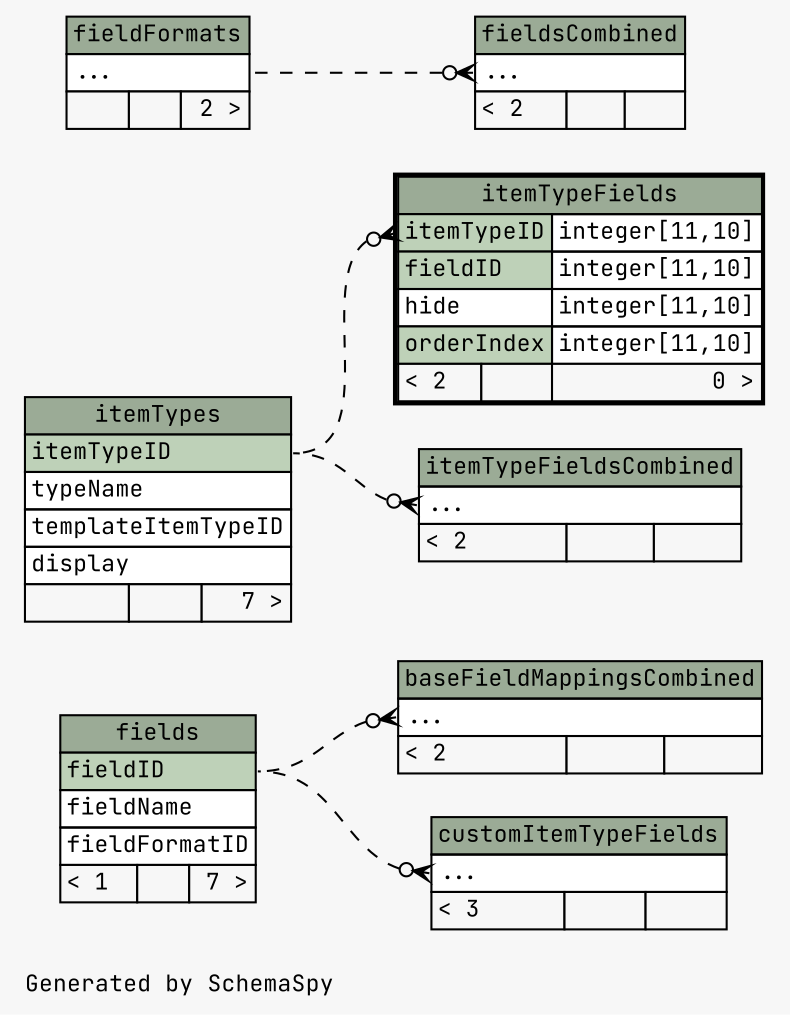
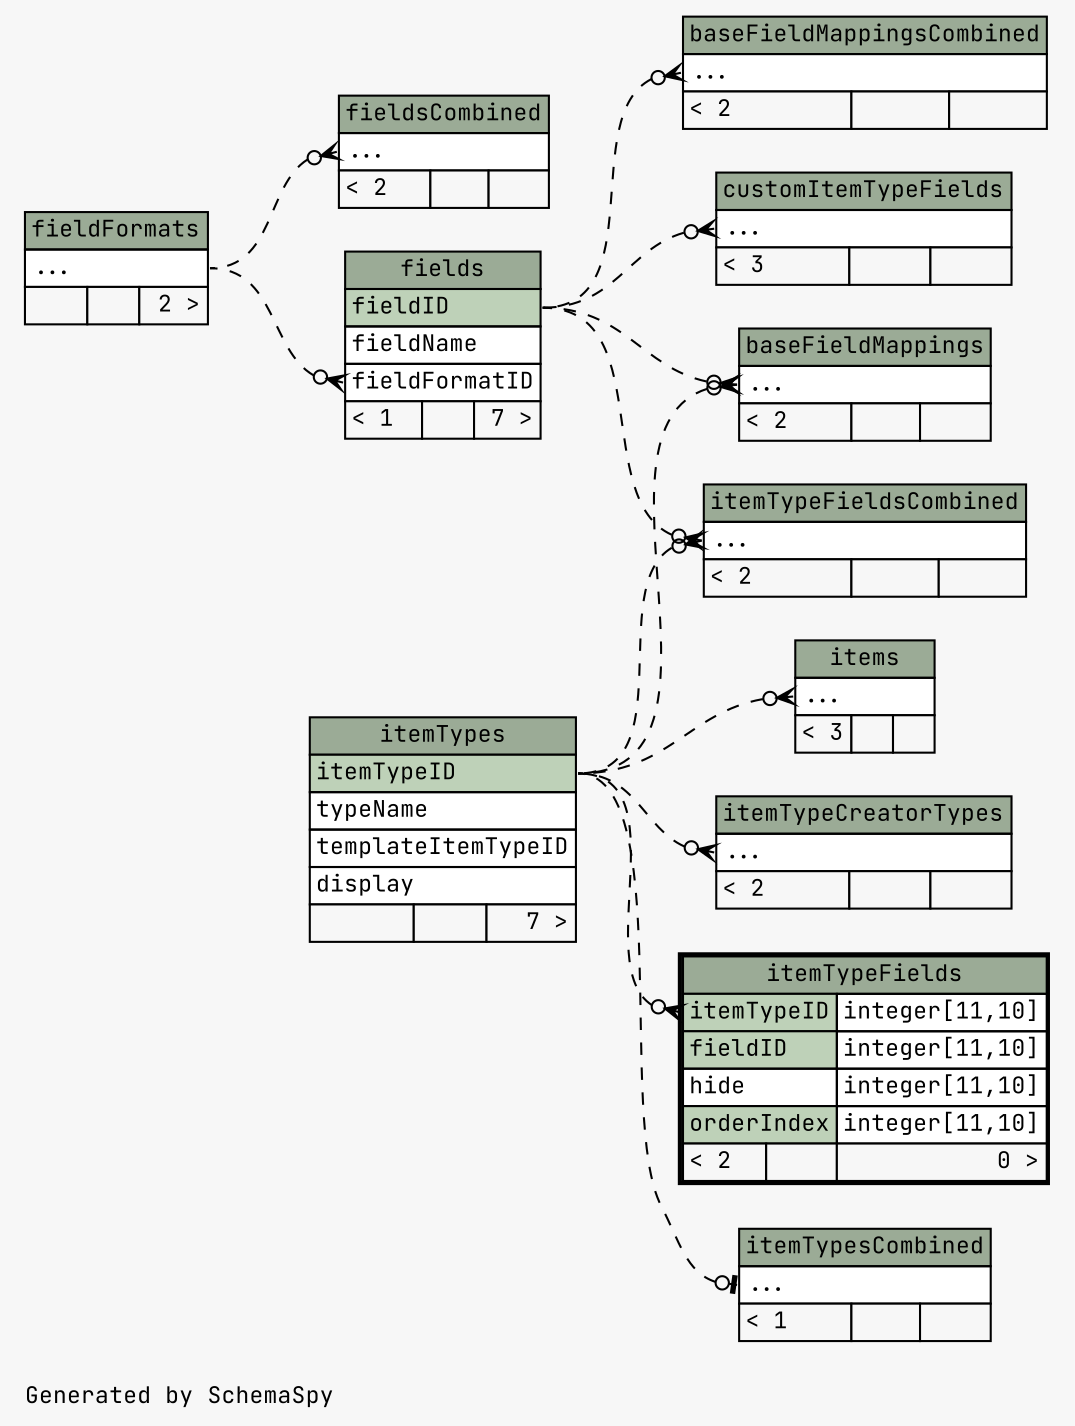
none -> (270, 312)
none -> (864, 385)
none -> (620, 409)
none -> (864, 697)
none -> (864, 852)
none -> (864, 1285)
